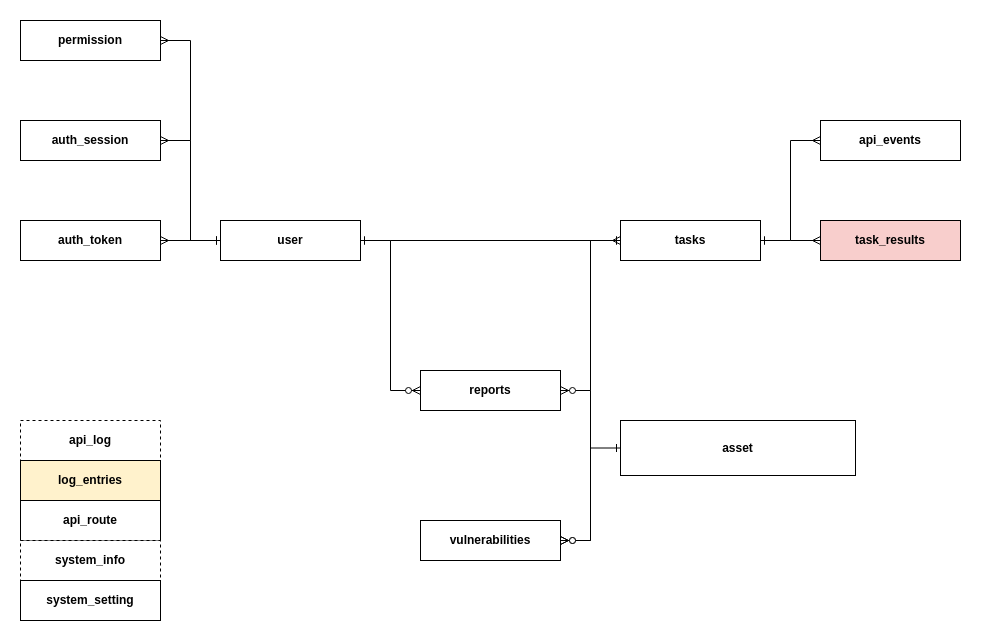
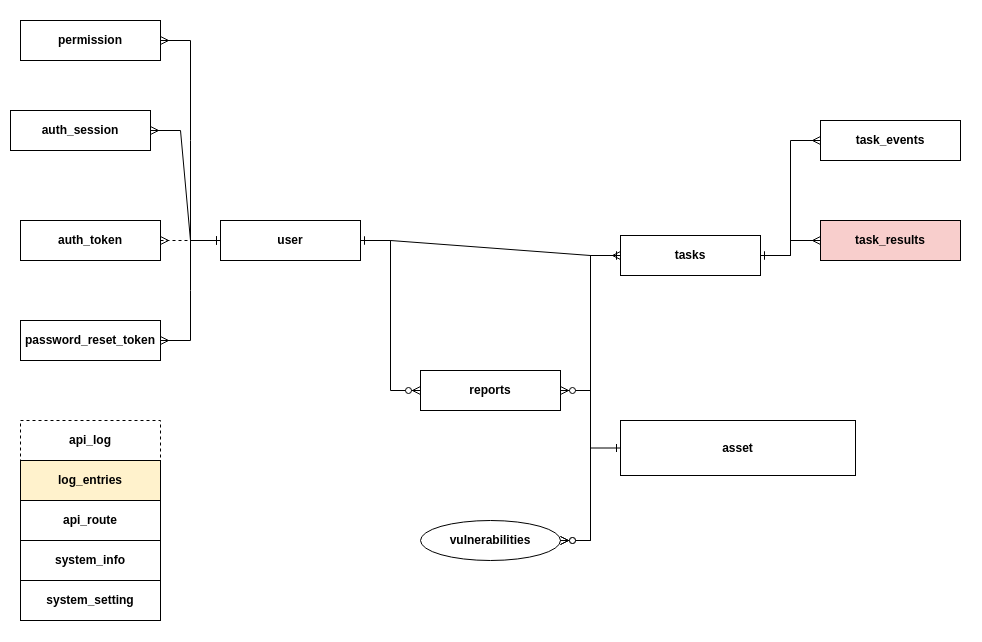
(91, 141) -> (81, 131)
(891, 141) -> (891, 141)
(175, 241) -> (175, 241)
(691, 241) -> (691, 256)
none -> (191, 307)
none -> (91, 341)
(491, 541) -> (491, 541)
(91, 561) -> (91, 561)
